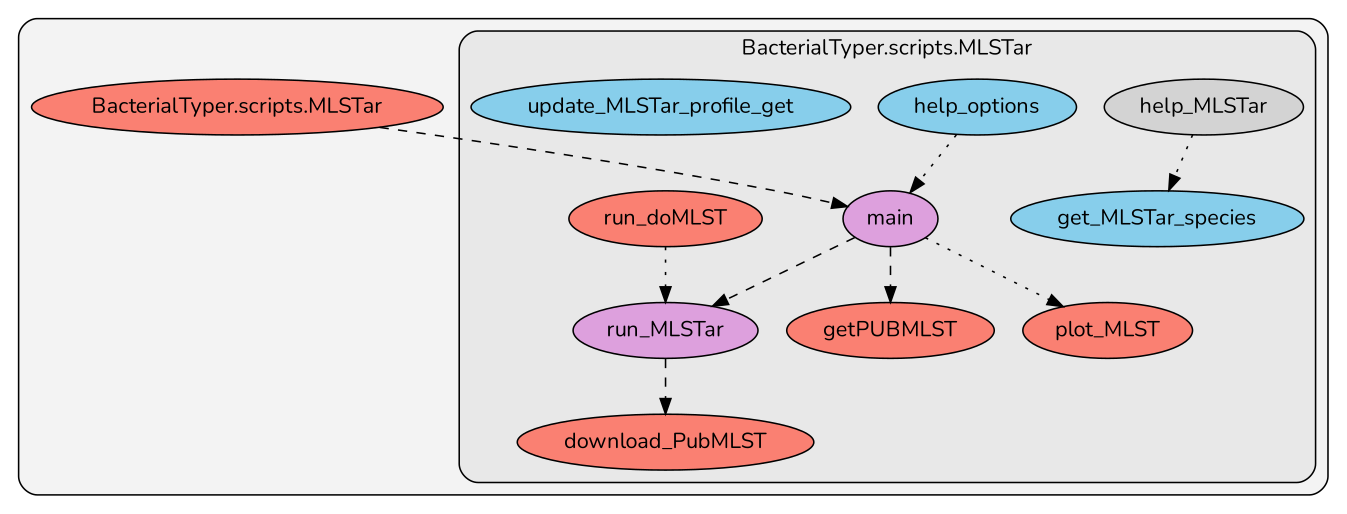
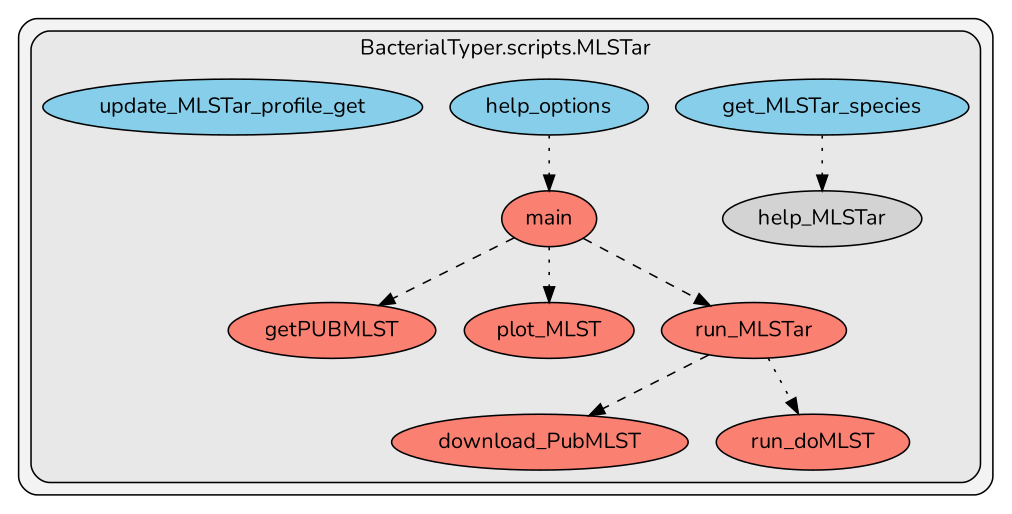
(237, 107) -> none
(1184, 155) -> (822, 155)
(890, 219) -> (549, 219)
(666, 267) -> (780, 379)
(666, 330) -> (754, 330)
